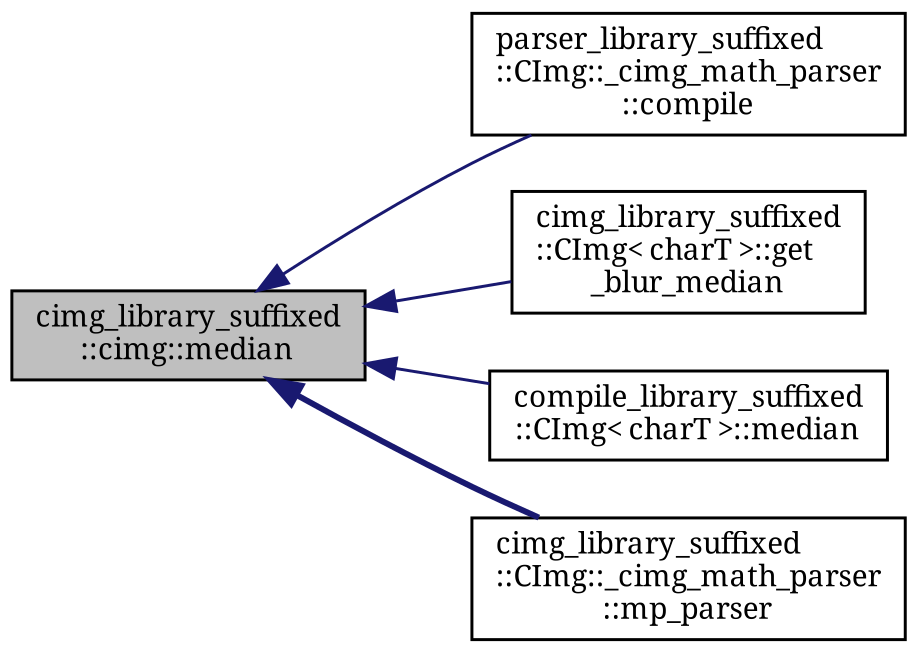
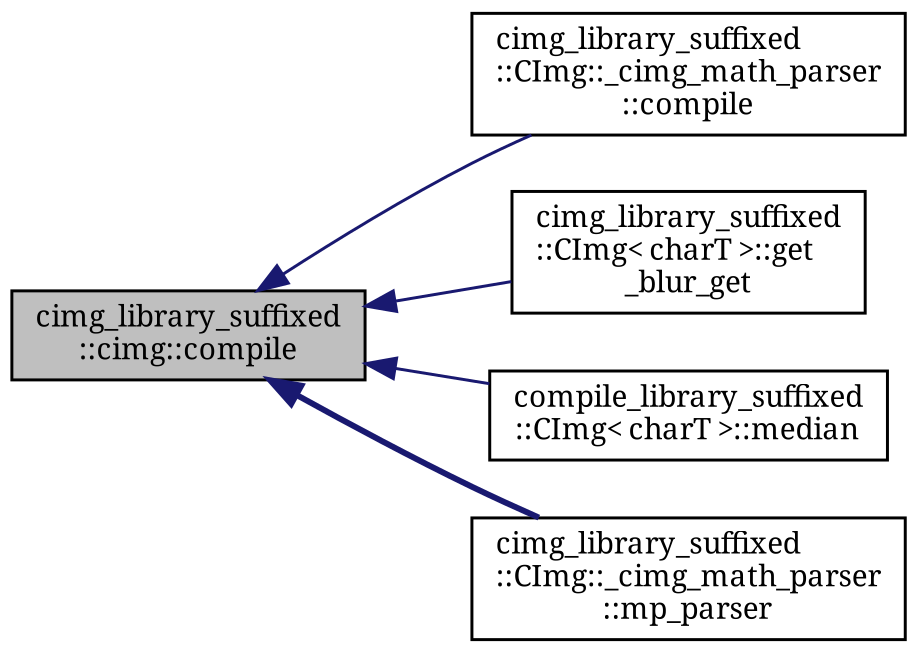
(689, 74) -> (689, 74)
(689, 252) -> (689, 252)
(188, 335) -> (188, 335)
